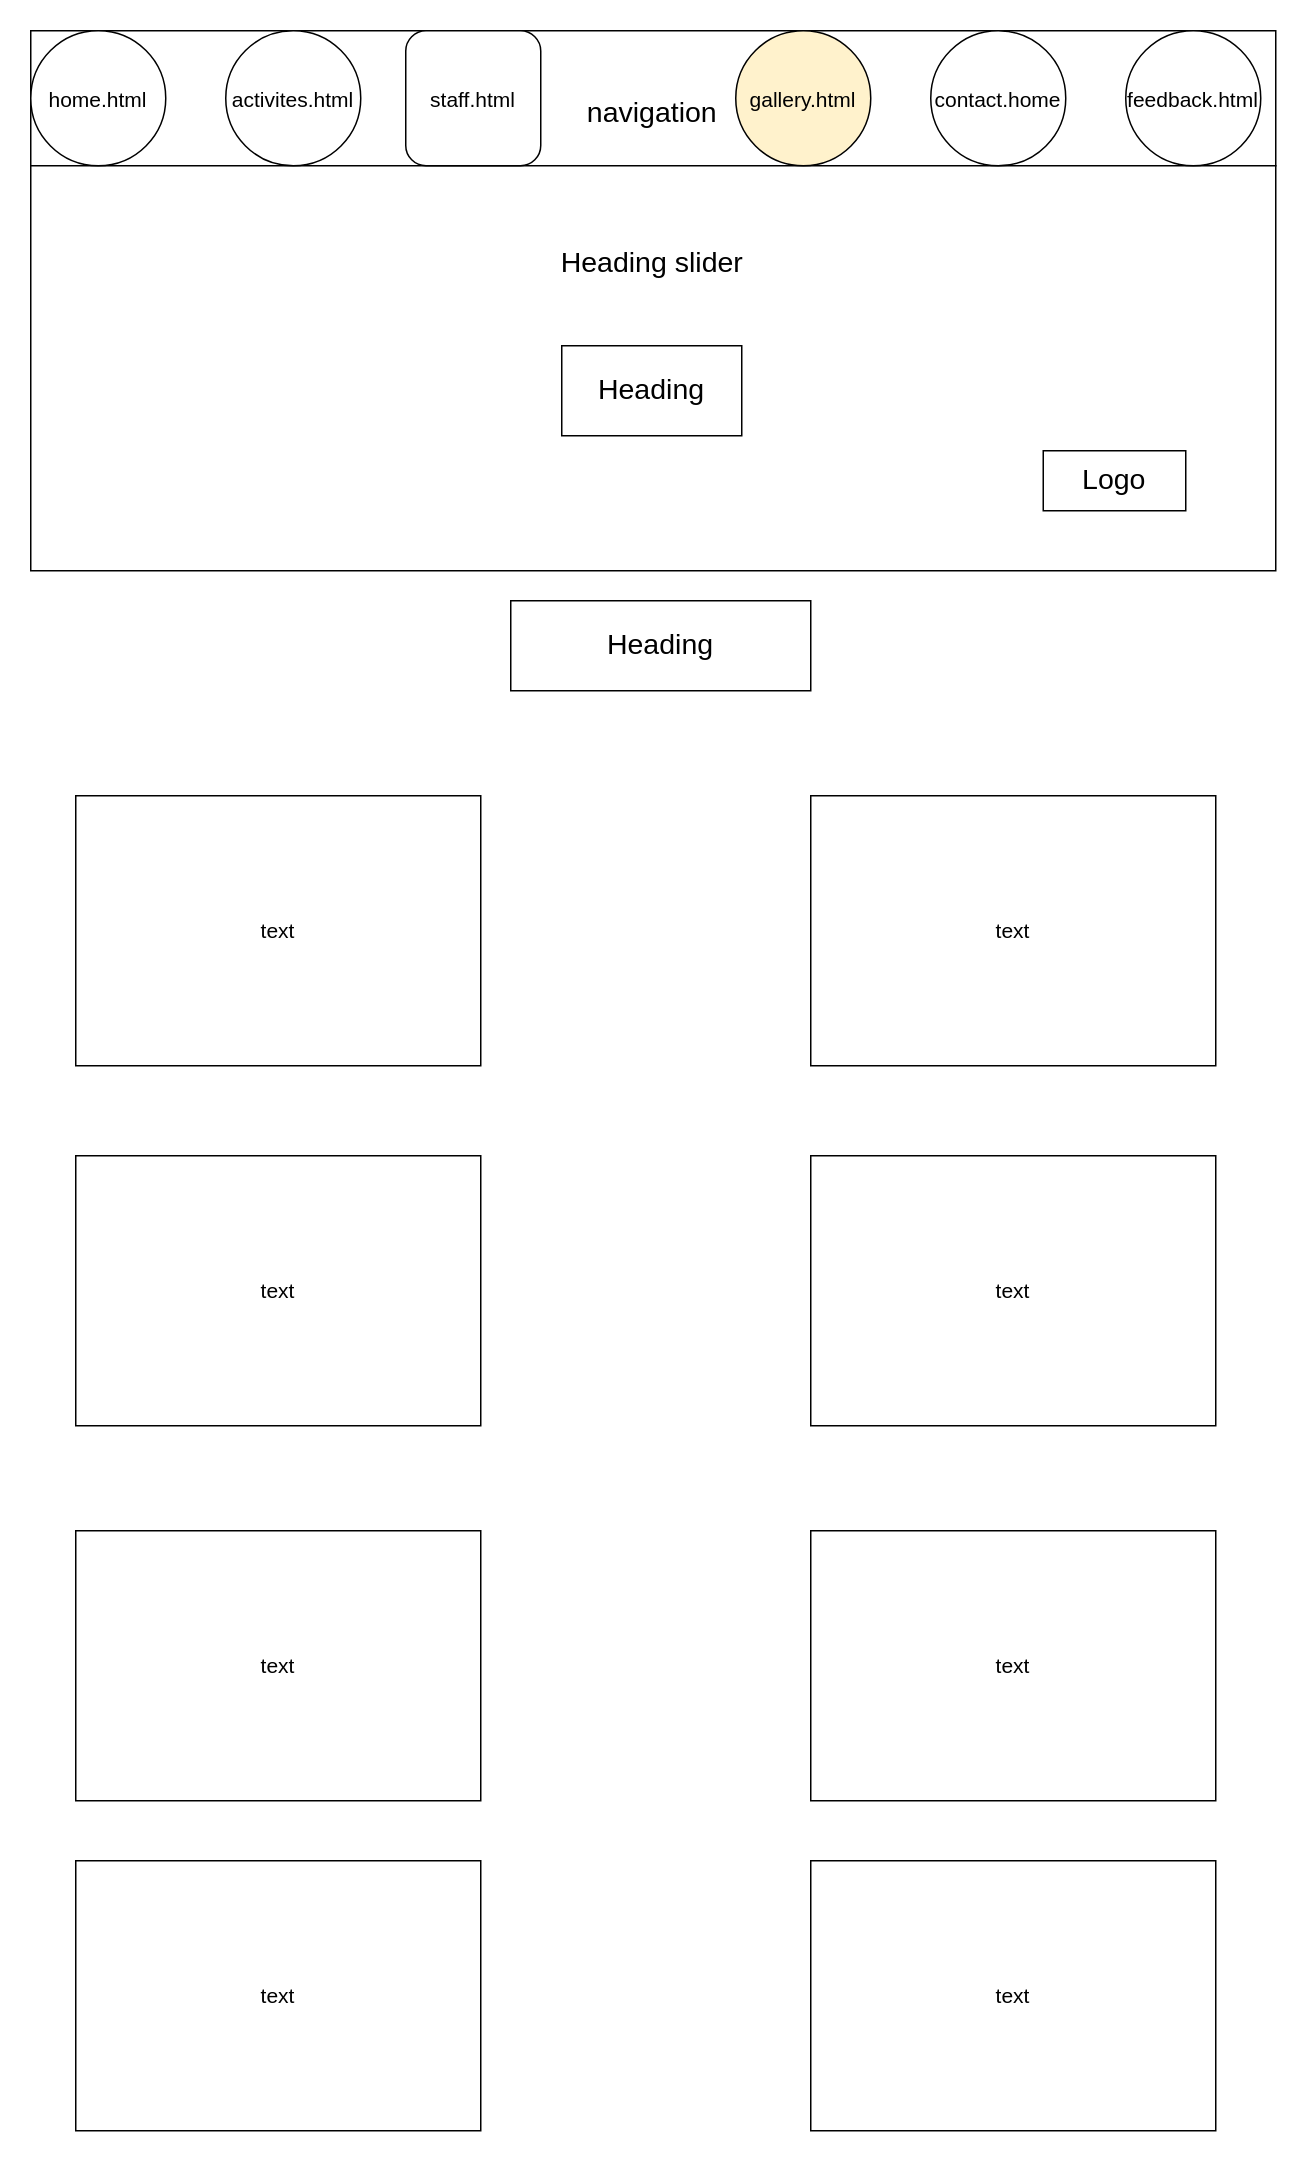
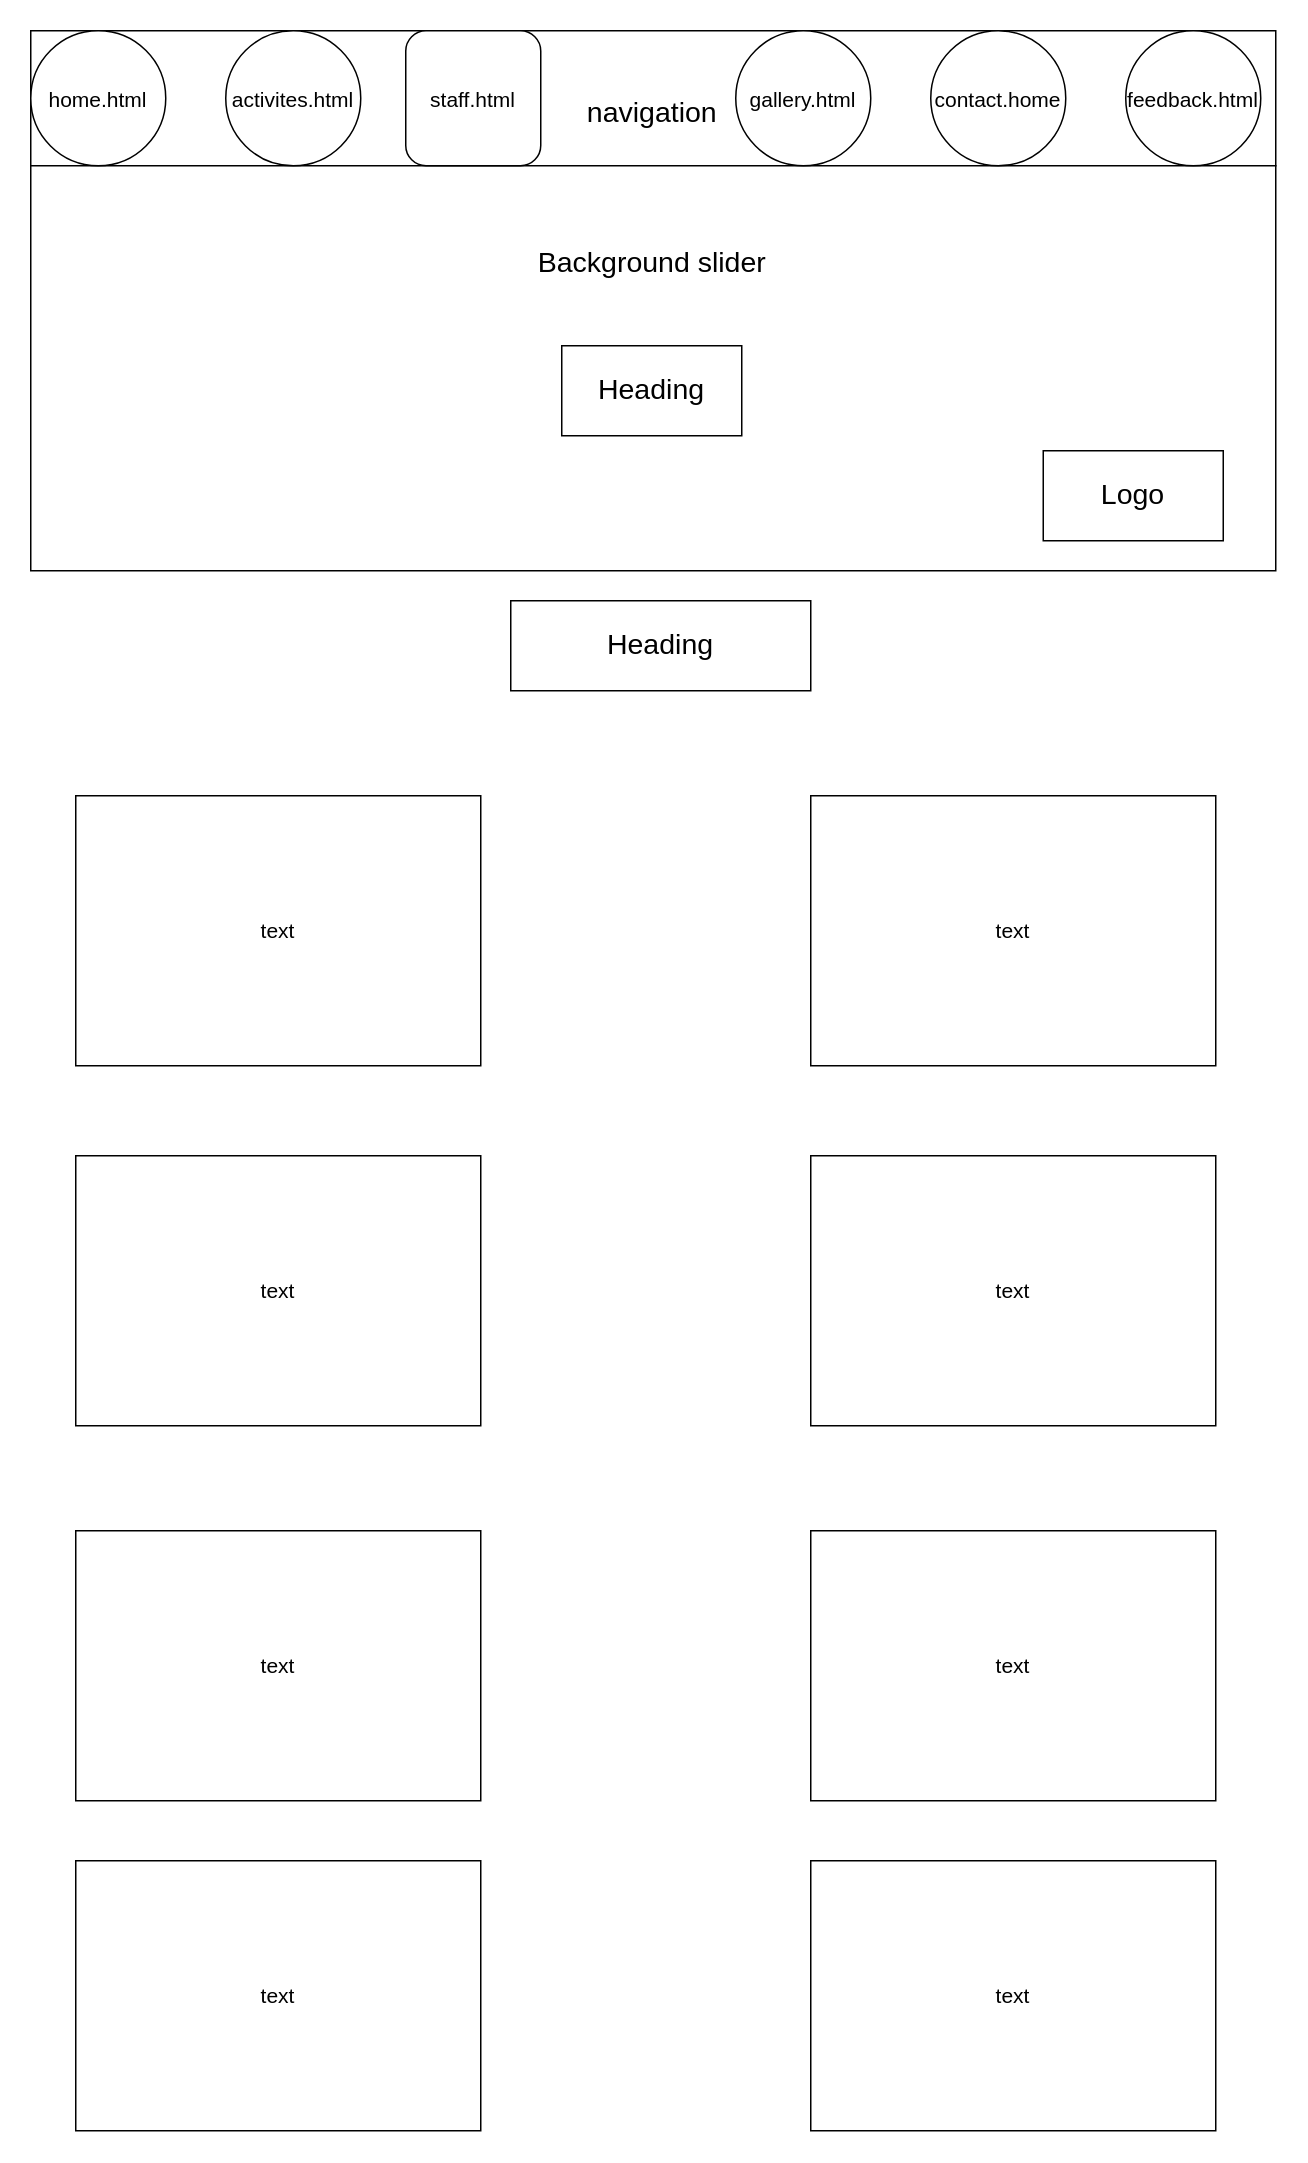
(803, 98) -> (803, 98)
(653, 263) -> (653, 263)
(1115, 481) -> (1133, 496)
